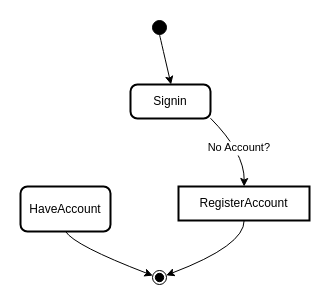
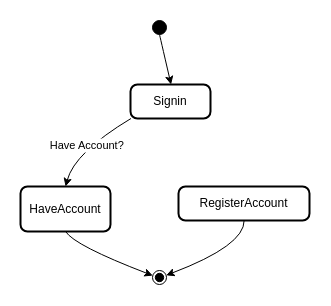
none -> (94, 144)
(233, 145) -> none
(244, 204) -> (244, 204)
